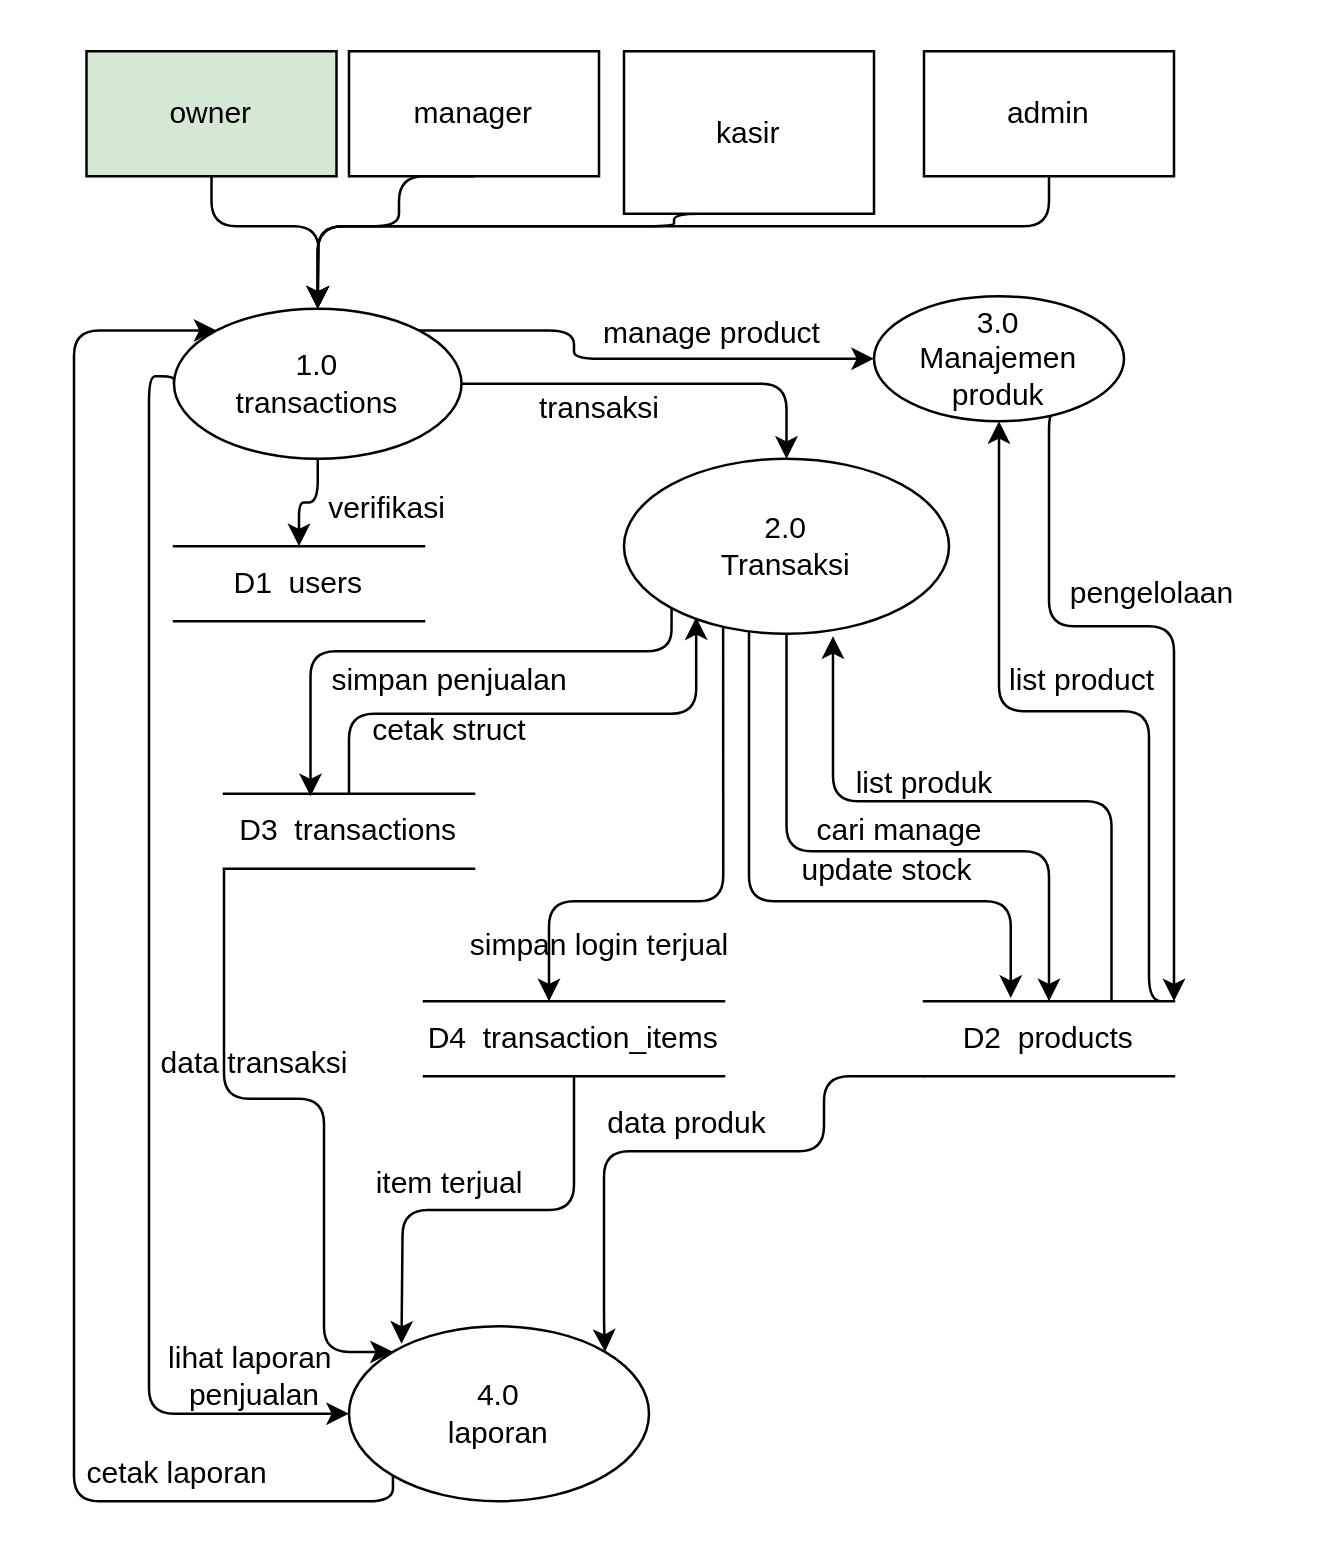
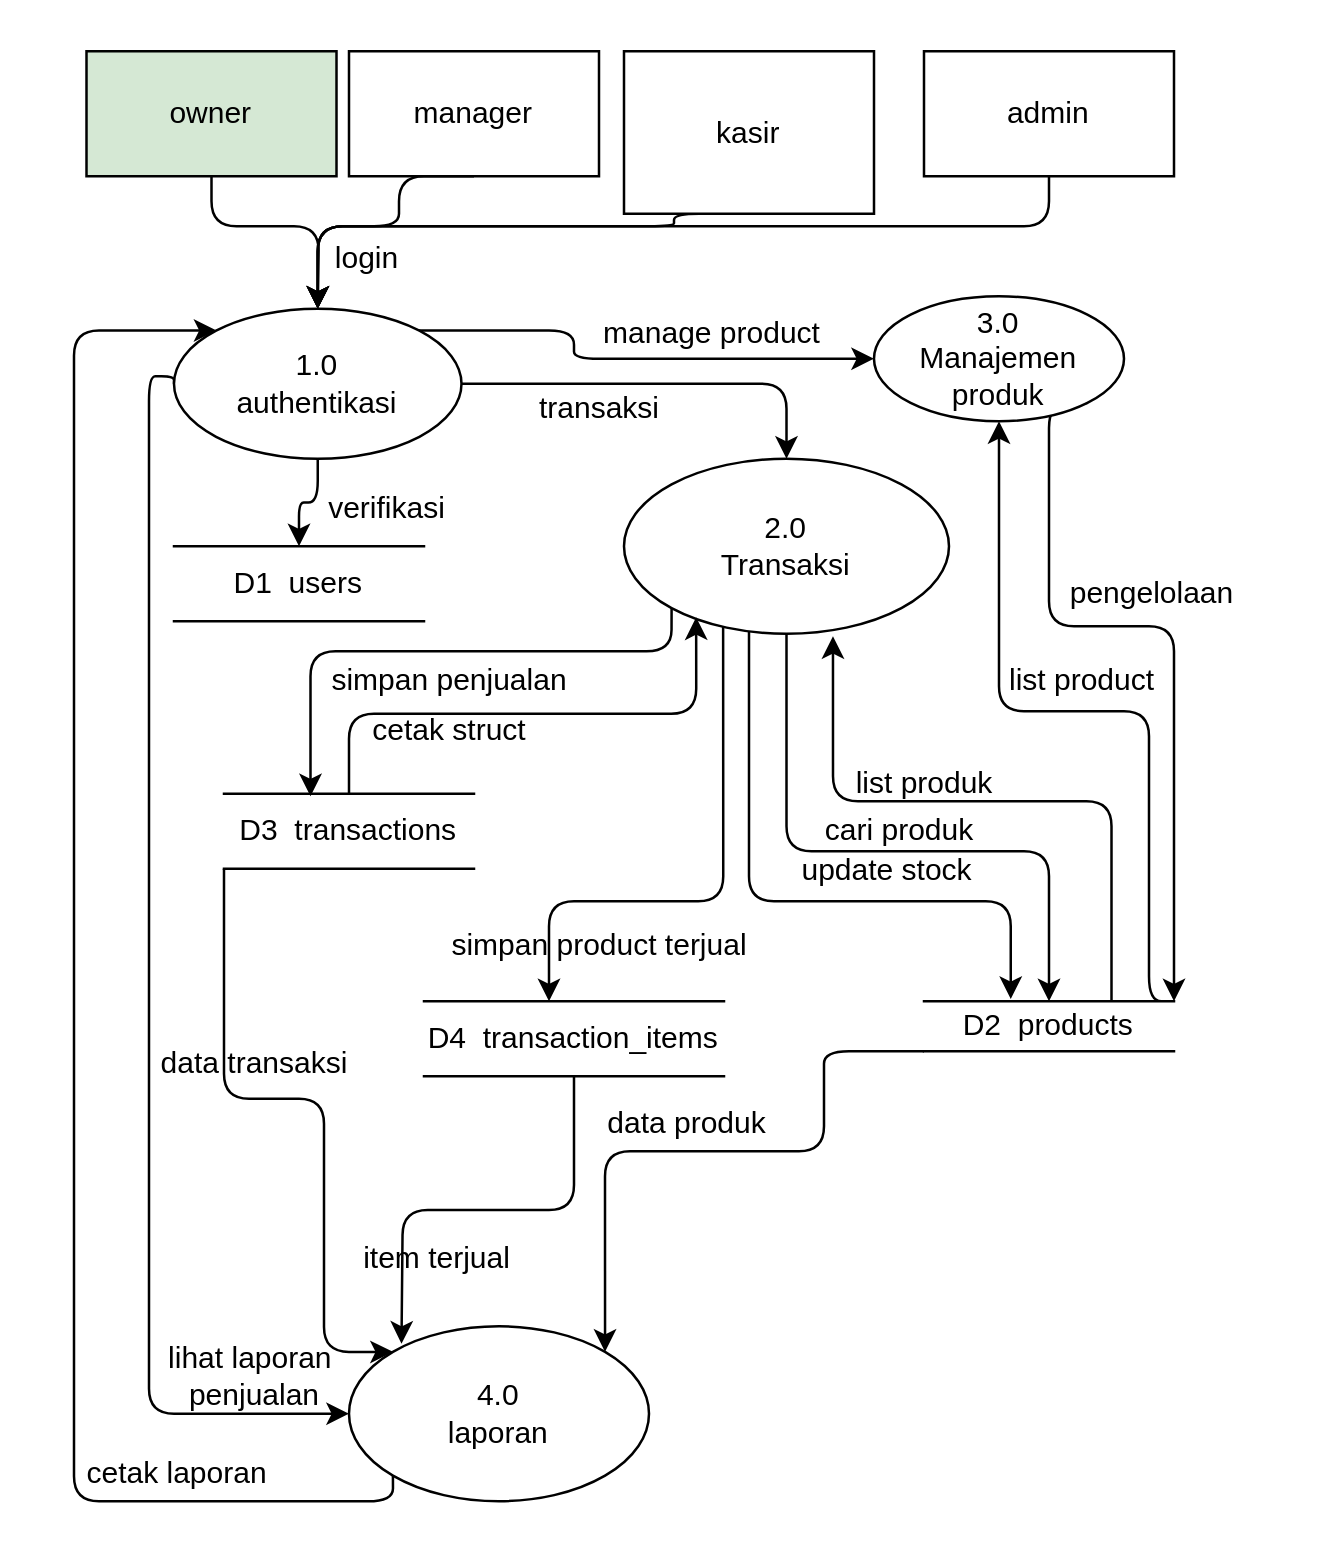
none -> (366, 259)
(318, 384) -> (318, 384)
(900, 831) -> (900, 831)
(600, 946) -> (600, 946)
(1049, 1039) -> (1049, 1026)
(449, 1184) -> (436, 1259)
